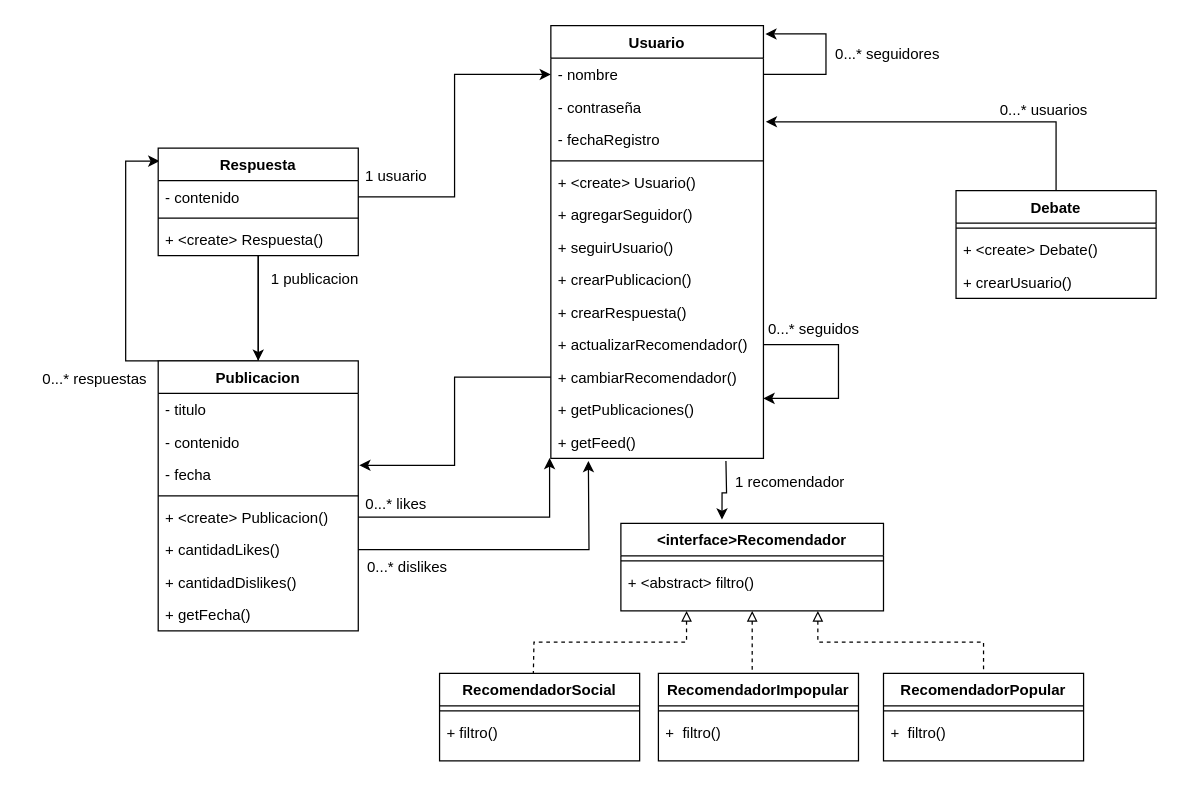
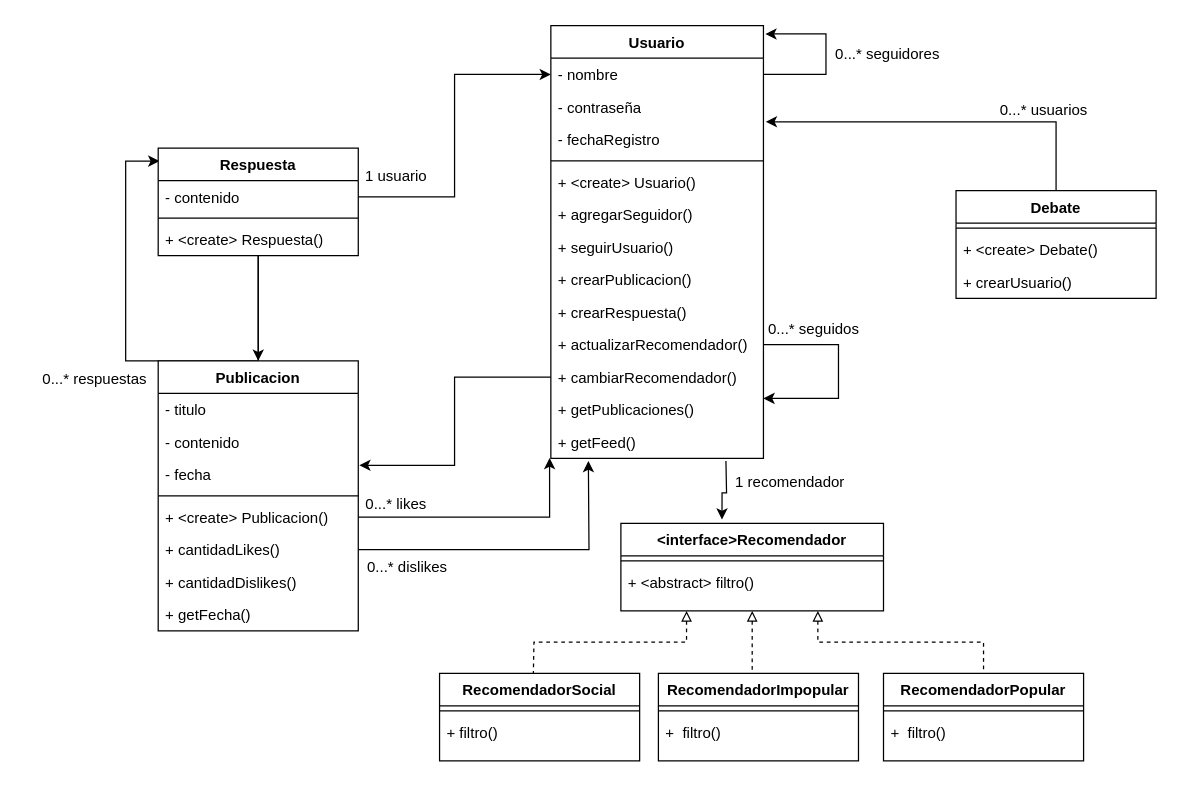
(314, 279) -> none
